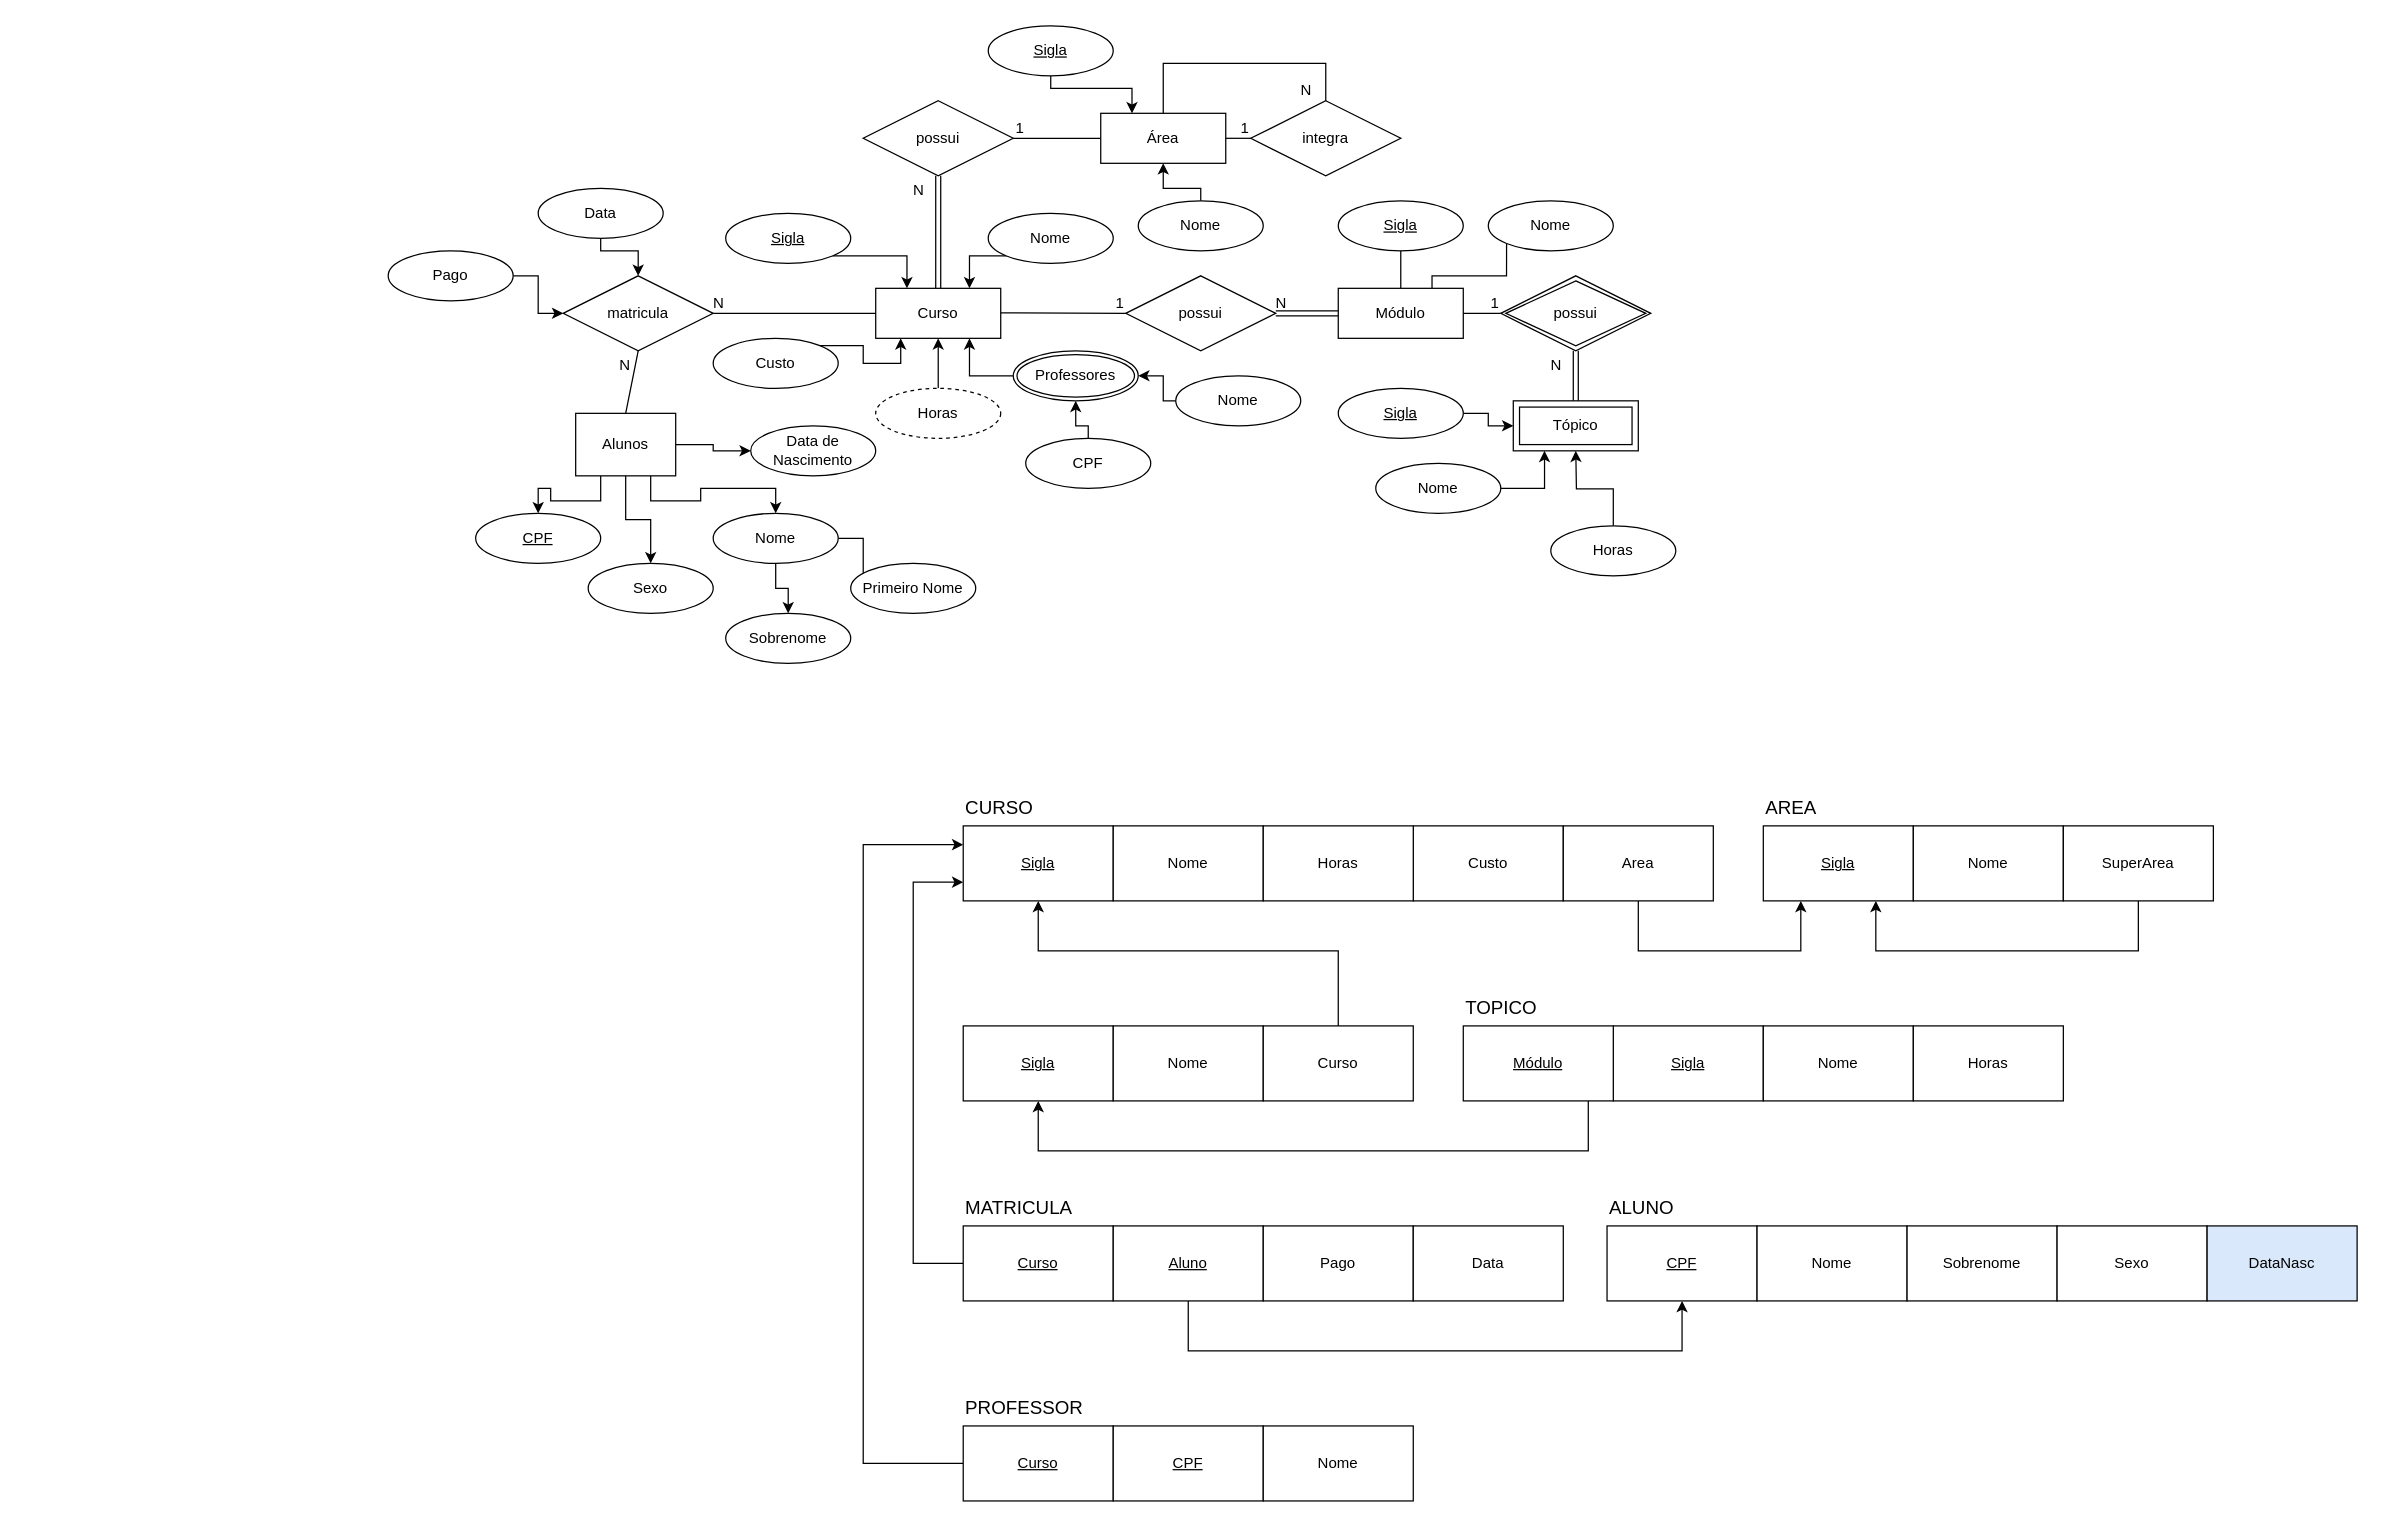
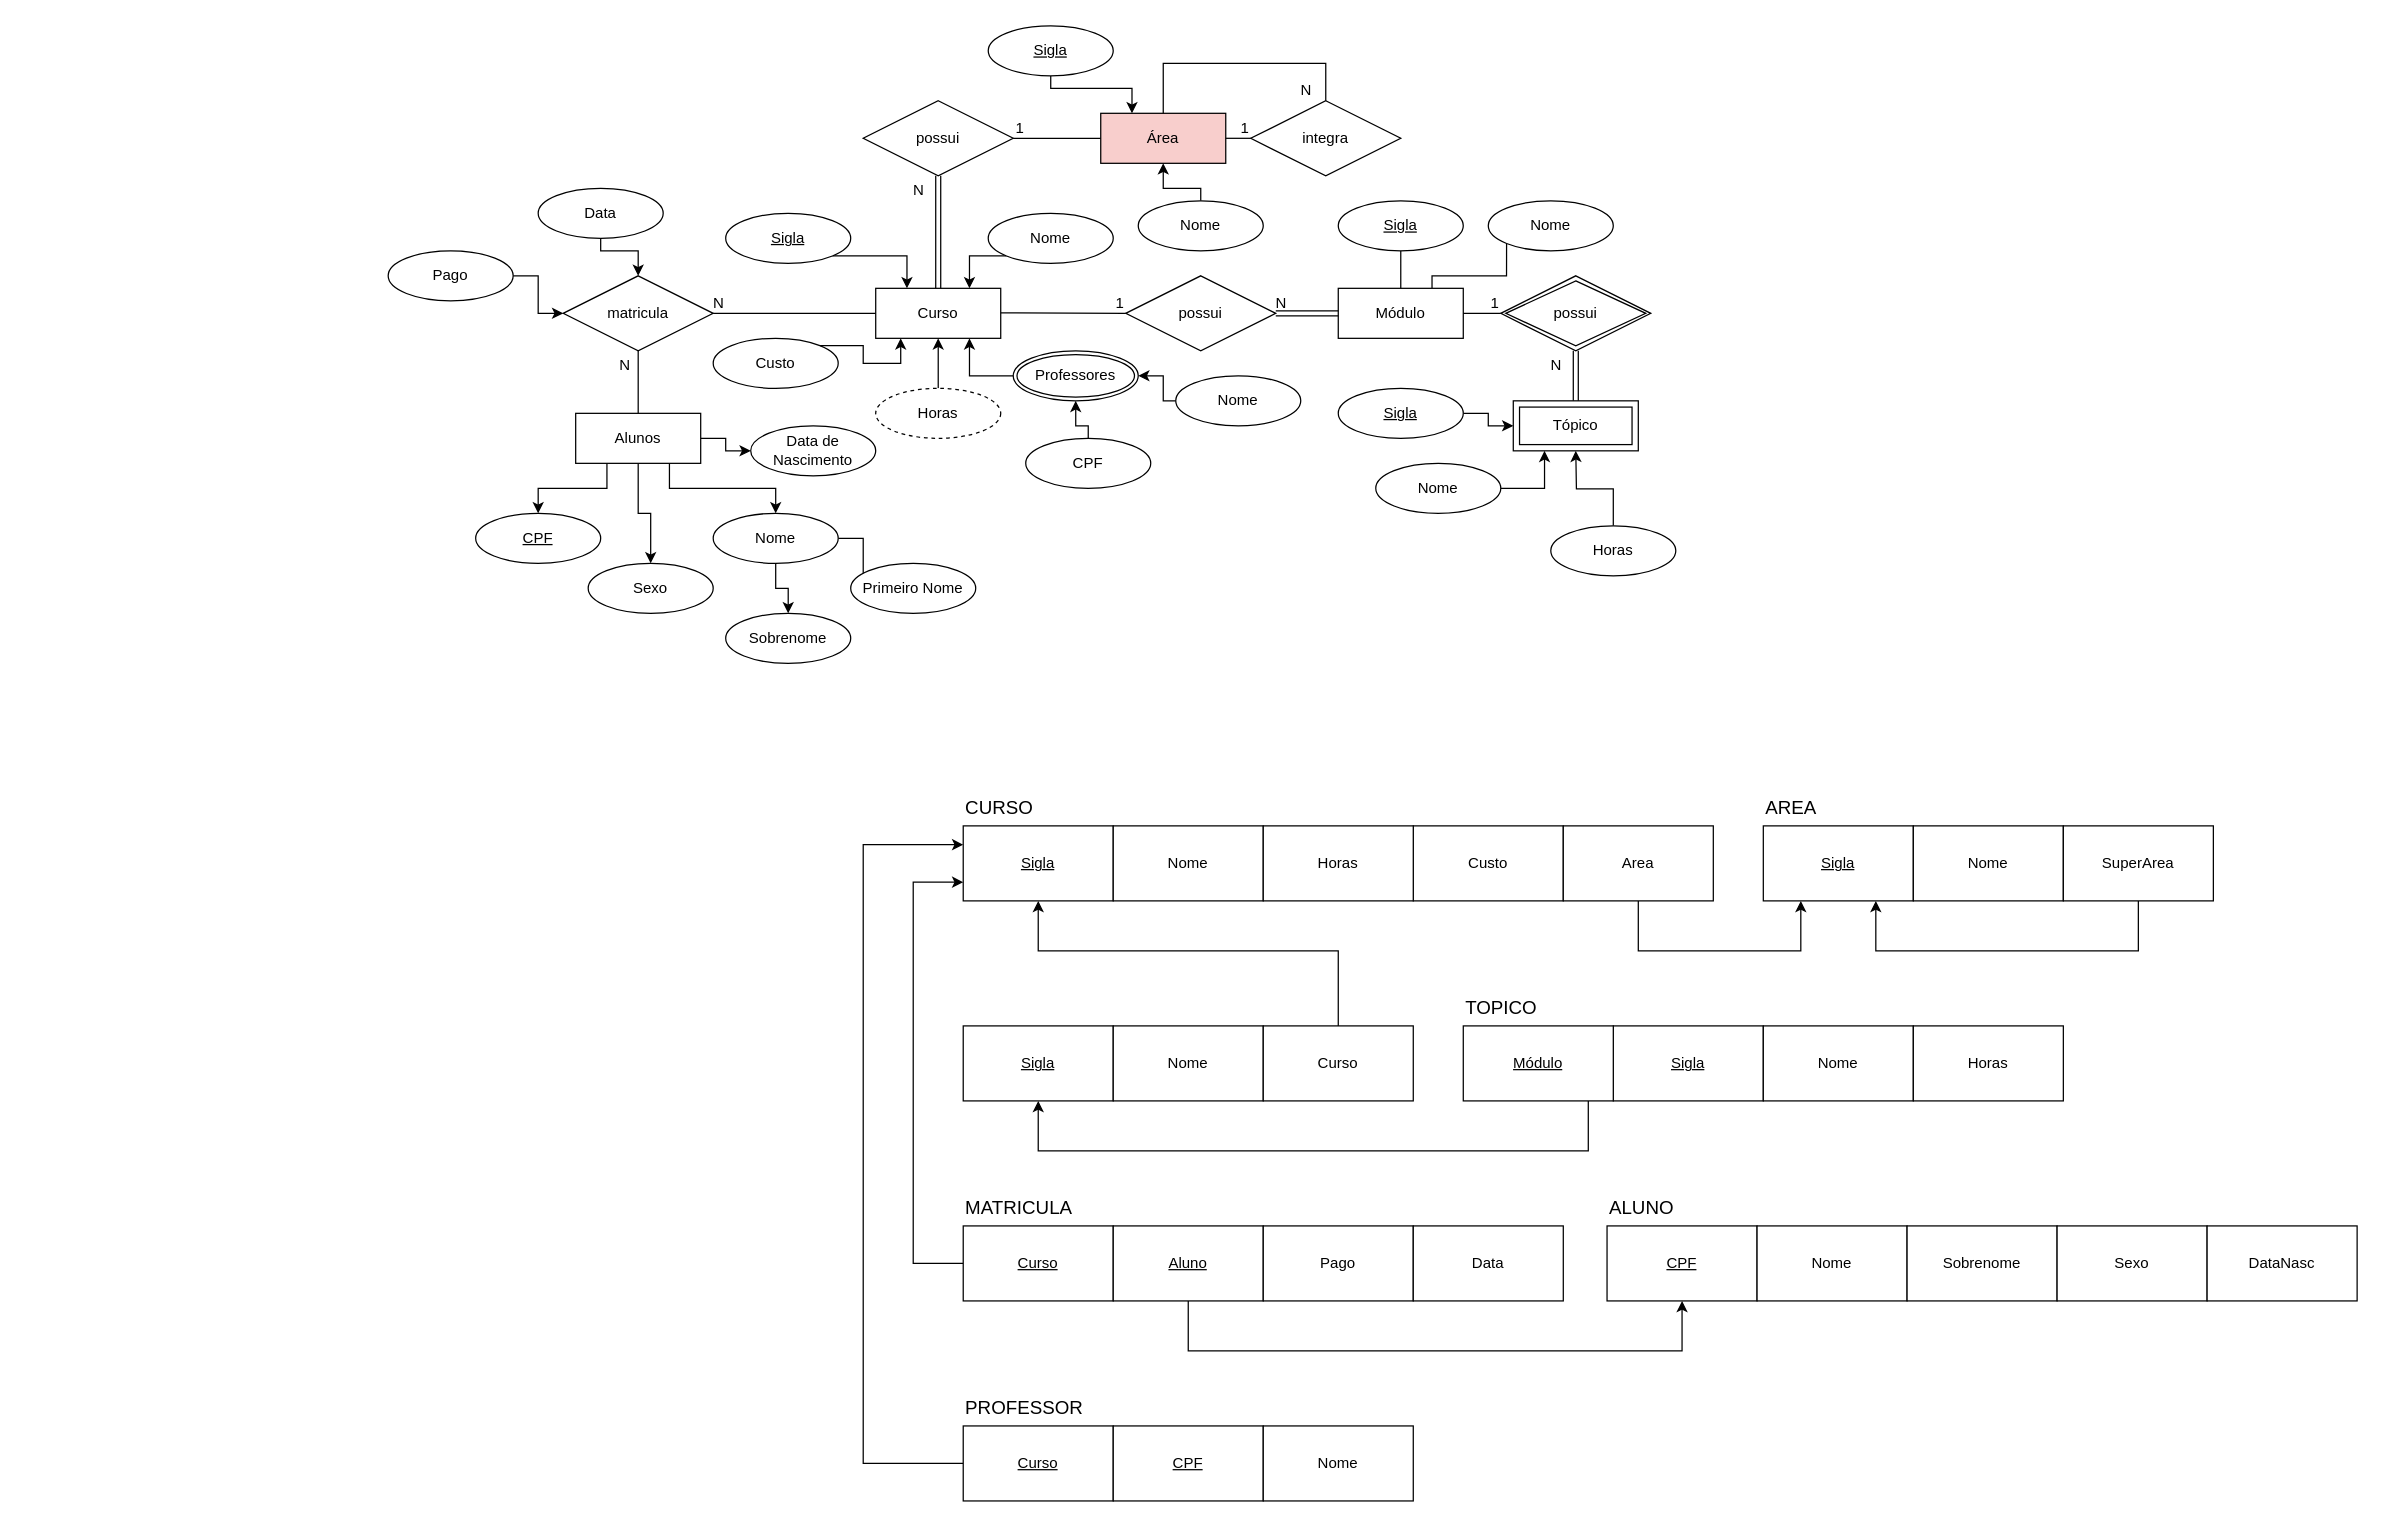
(1163, 138) -> (1163, 138)
(626, 444) -> (638, 438)
(2282, 1263) -> (2282, 1263)
